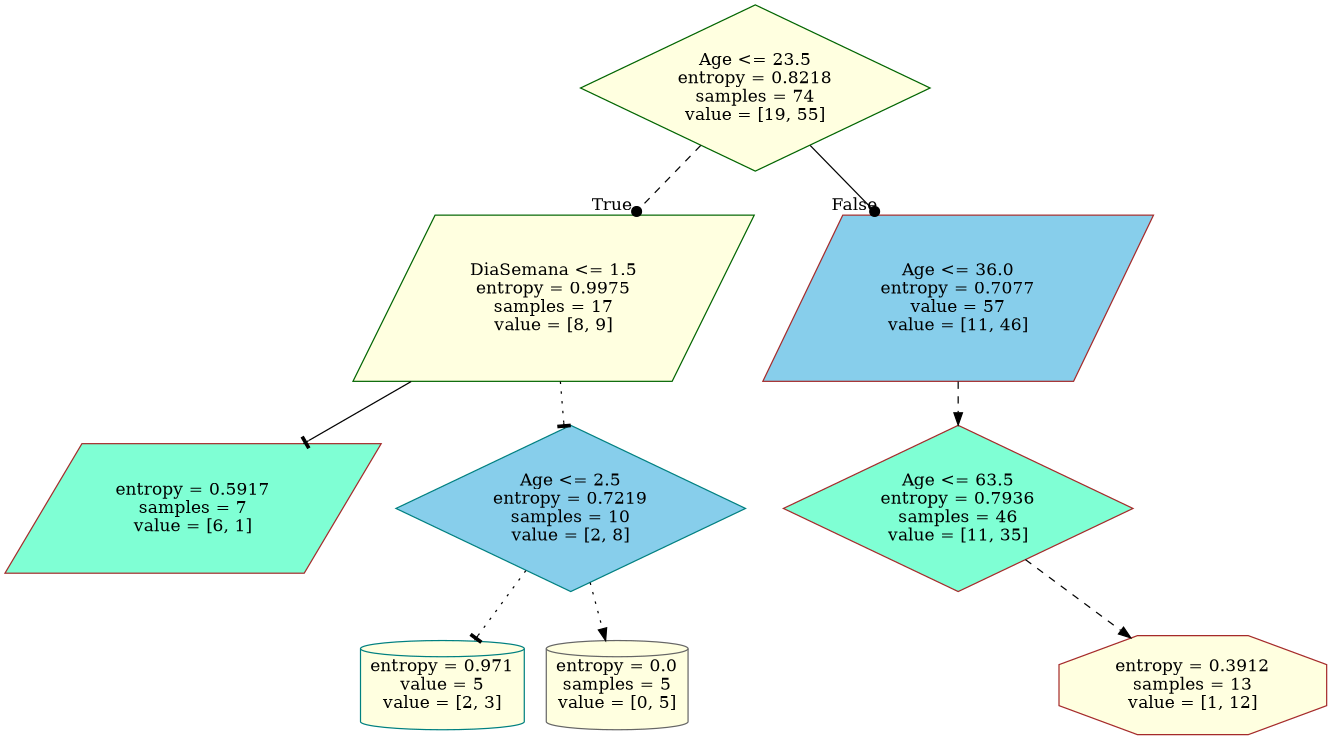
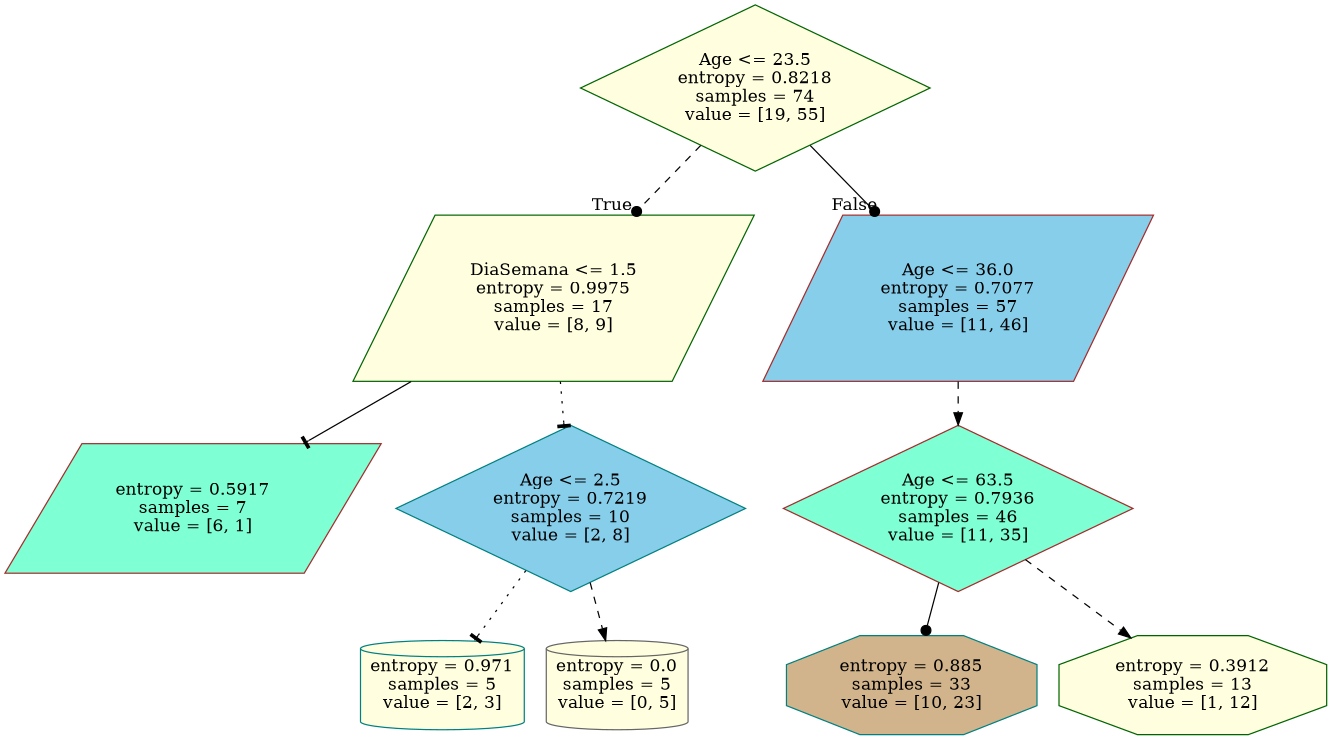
(958, 298) -> (958, 298)
(596, 606) -> (596, 606)
(442, 685) -> (442, 685)
none -> (912, 685)
(1193, 685) -> (1193, 685)
